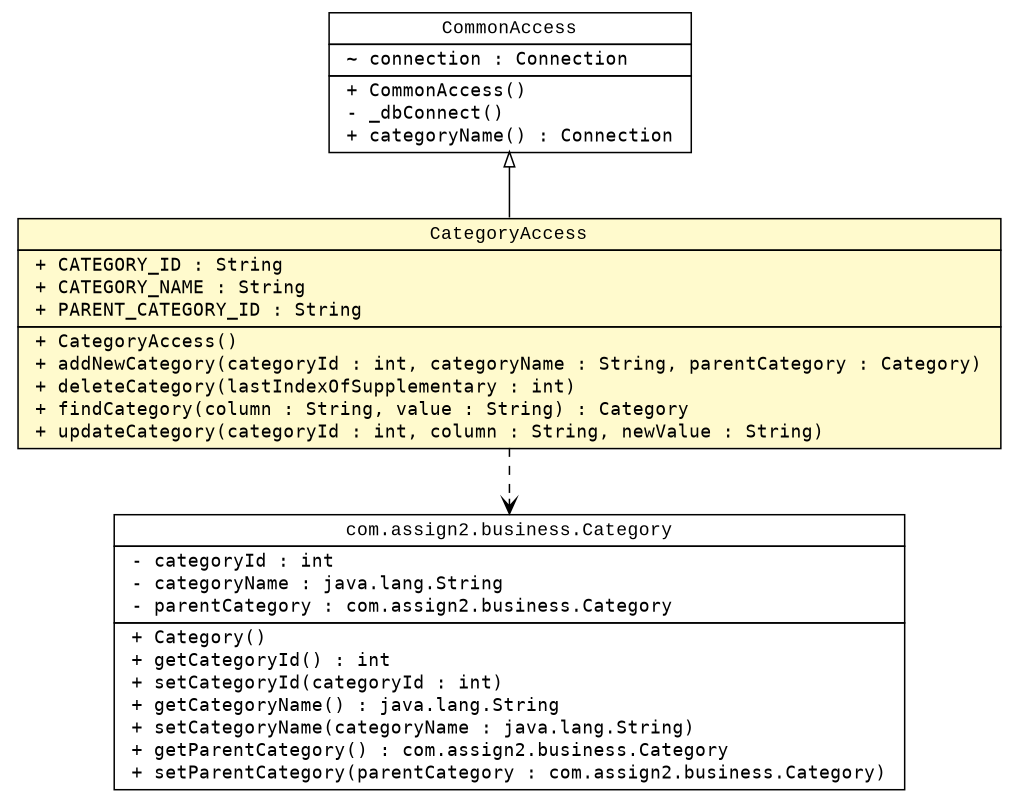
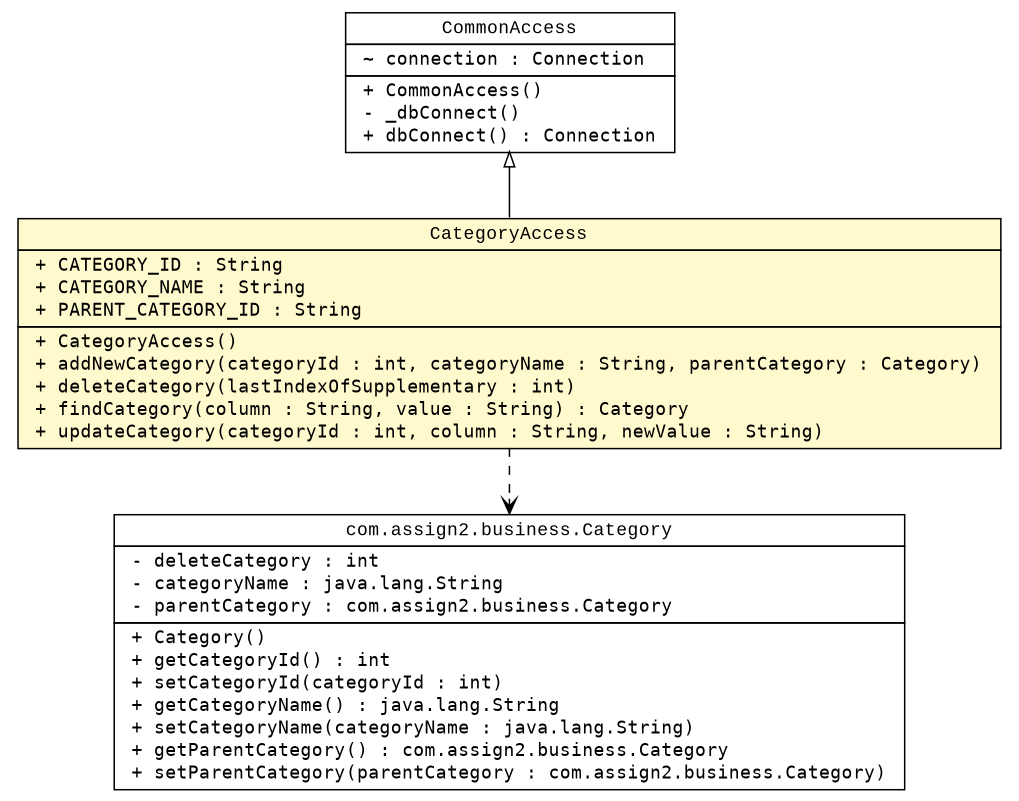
(510, 136) -> (510, 136)
(234, 561) -> (256, 561)
